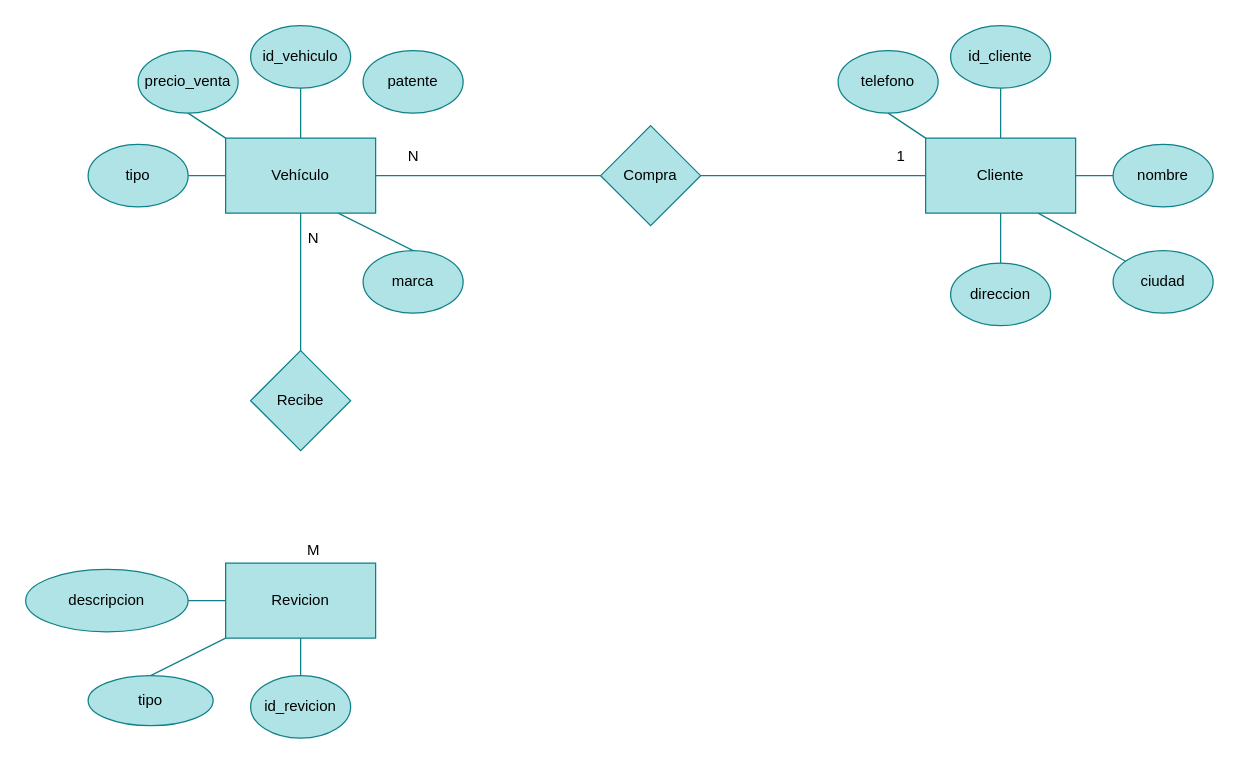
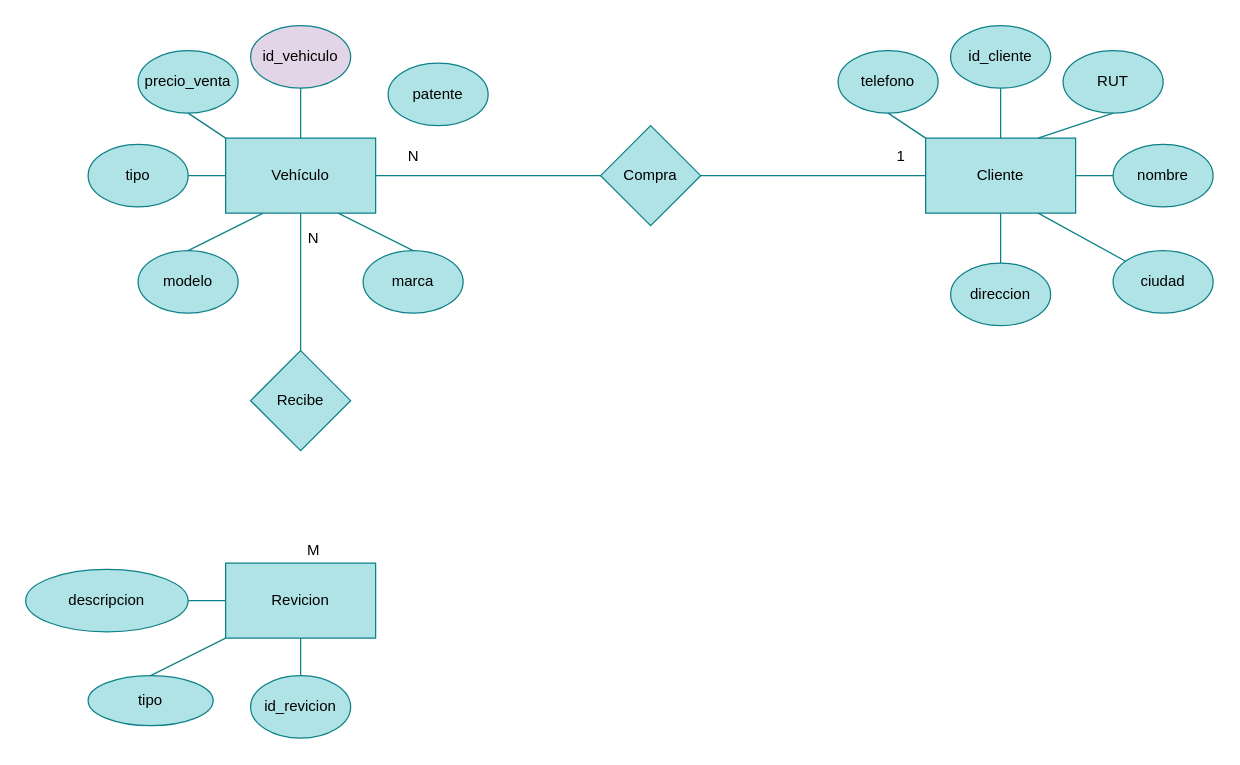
(301, 57) -> (301, 57)
(413, 82) -> (438, 94)
none -> (1113, 82)
none -> (1076, 125)
none -> (226, 232)
none -> (188, 282)
